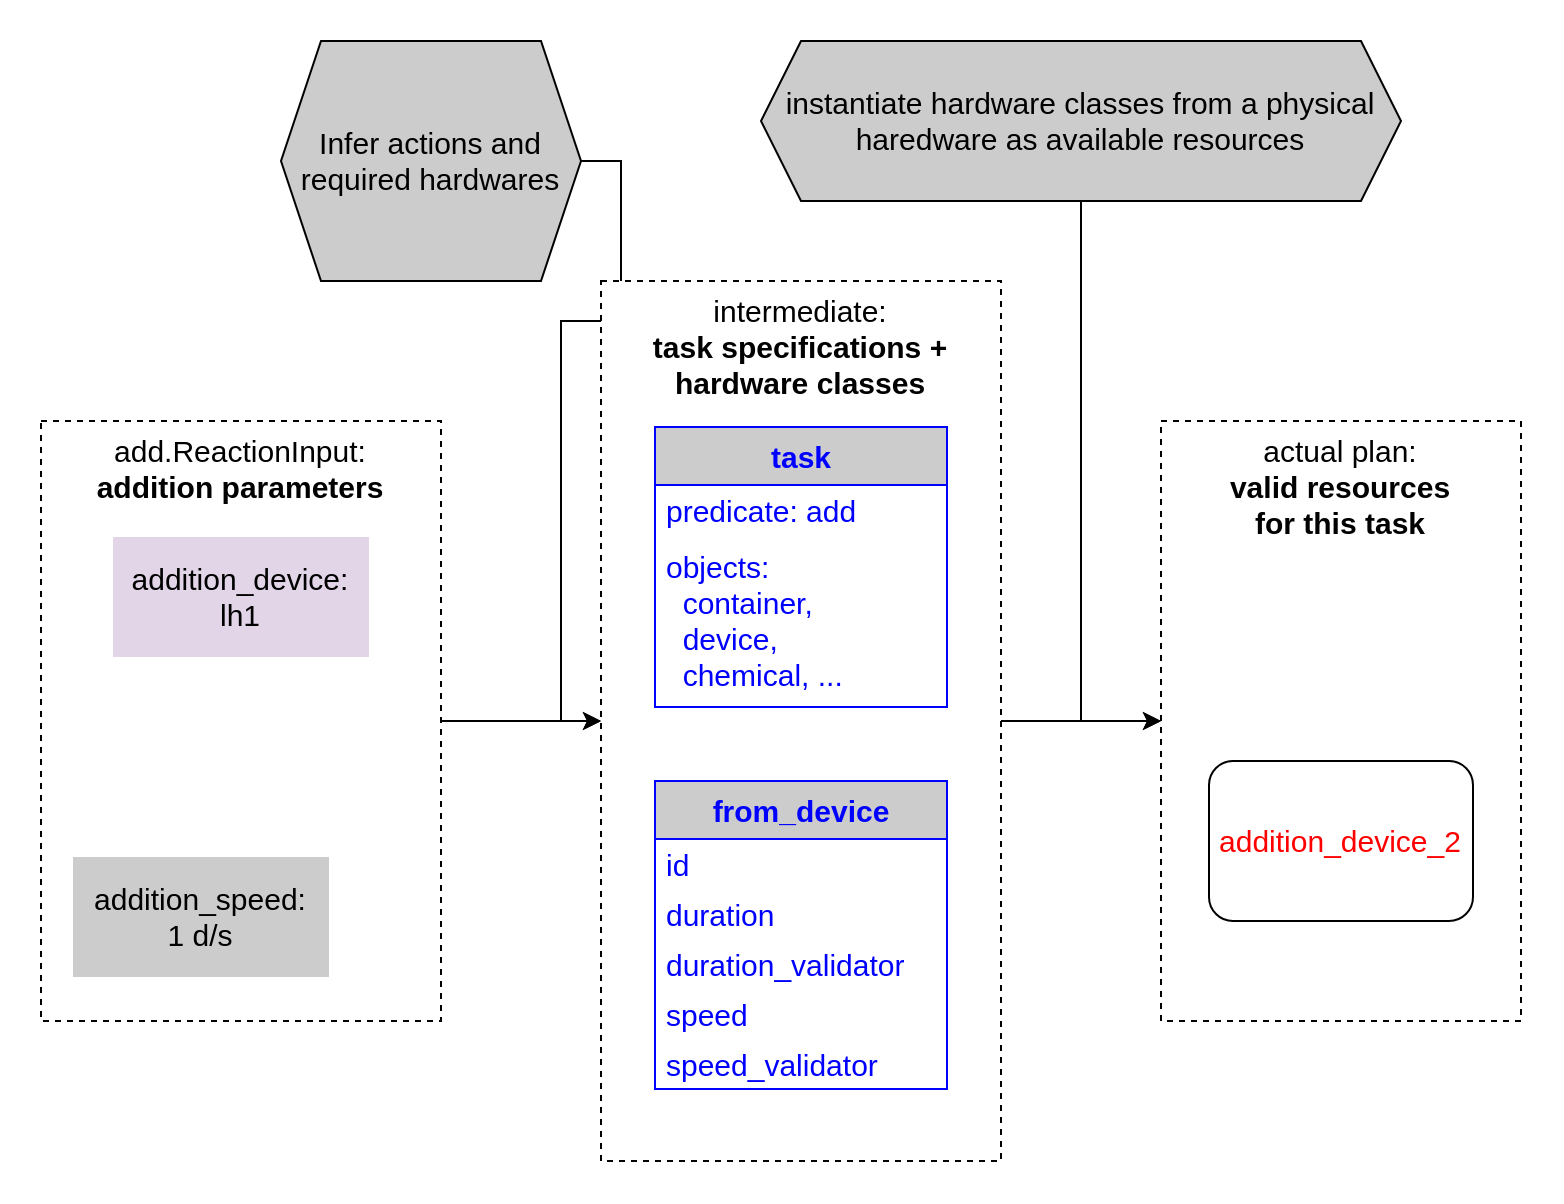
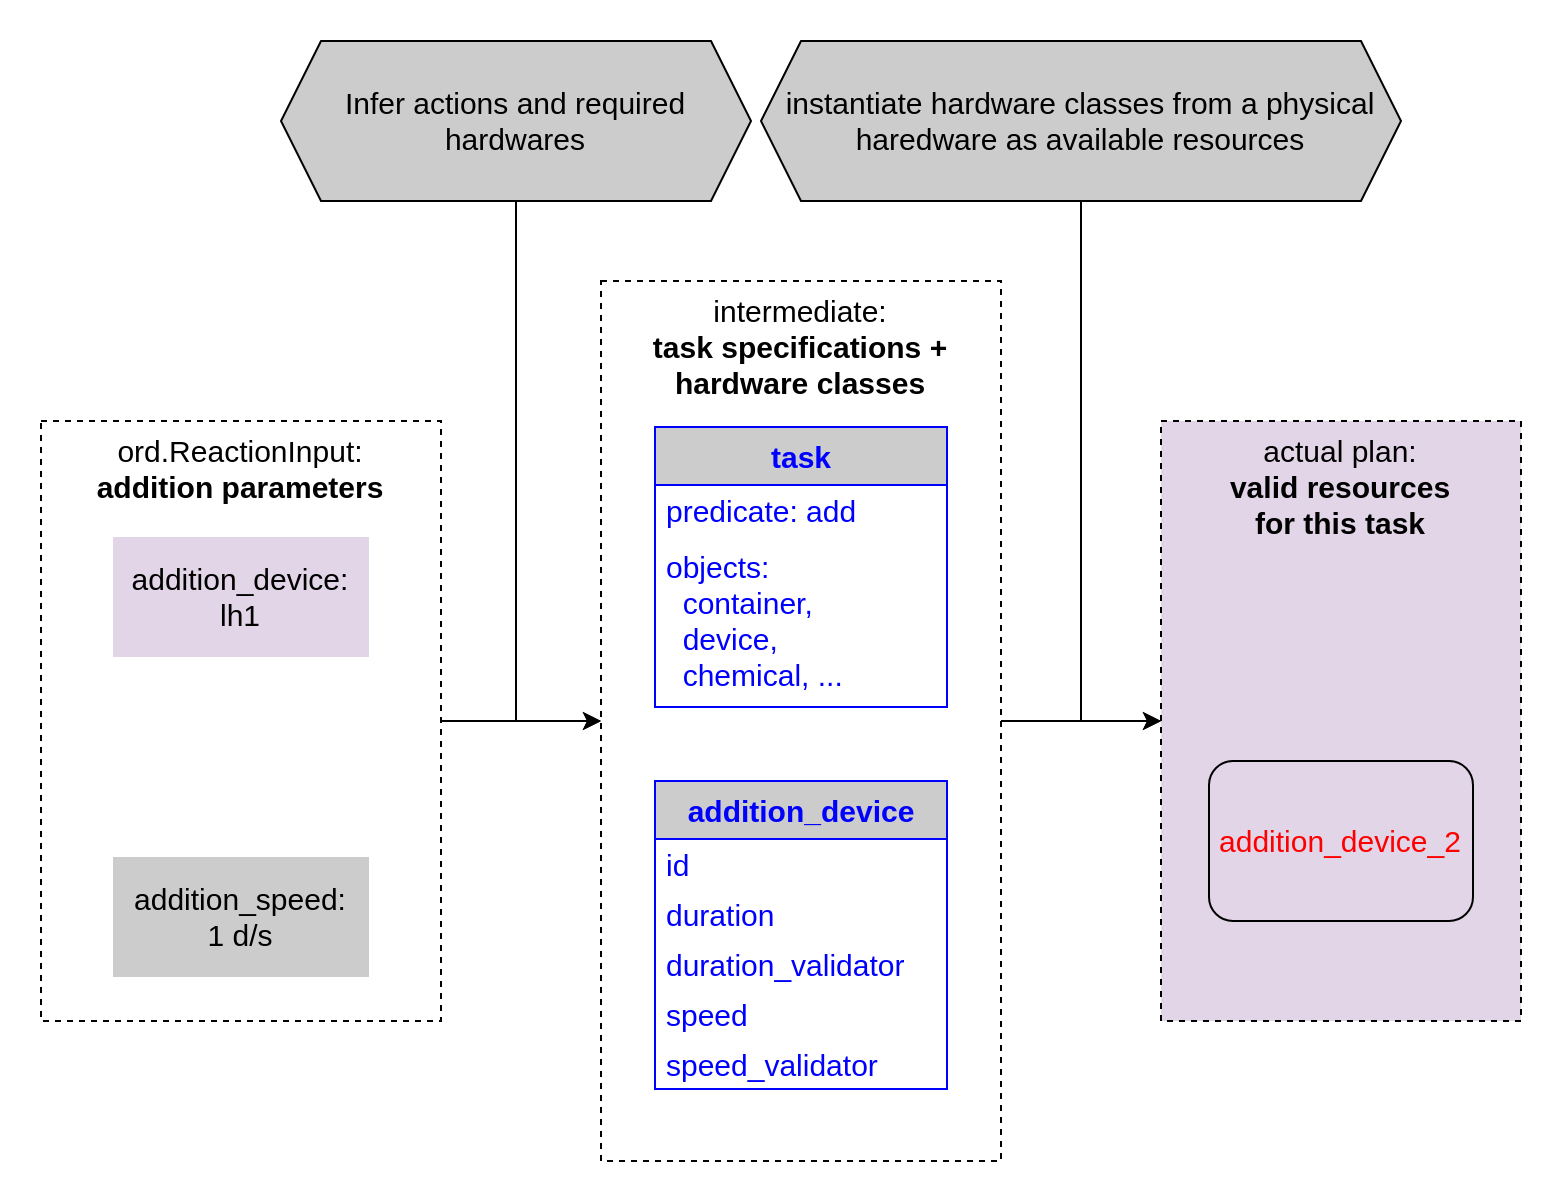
(431, 161) -> (516, 121)
(241, 471) -> (241, 471)
(1341, 721) -> (1341, 721)
(802, 811) -> (802, 811)
(201, 917) -> (241, 917)
